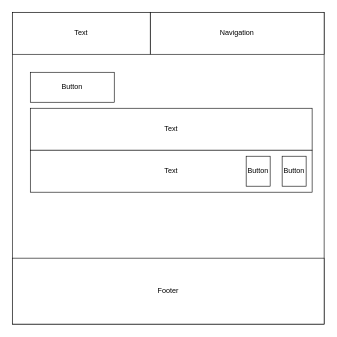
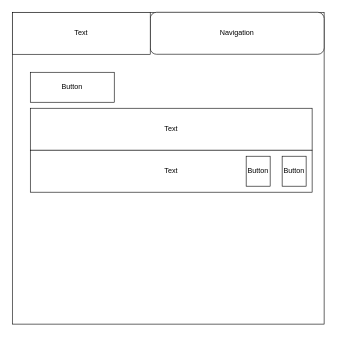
(237, 33) -> (237, 33)
(168, 291) -> none
